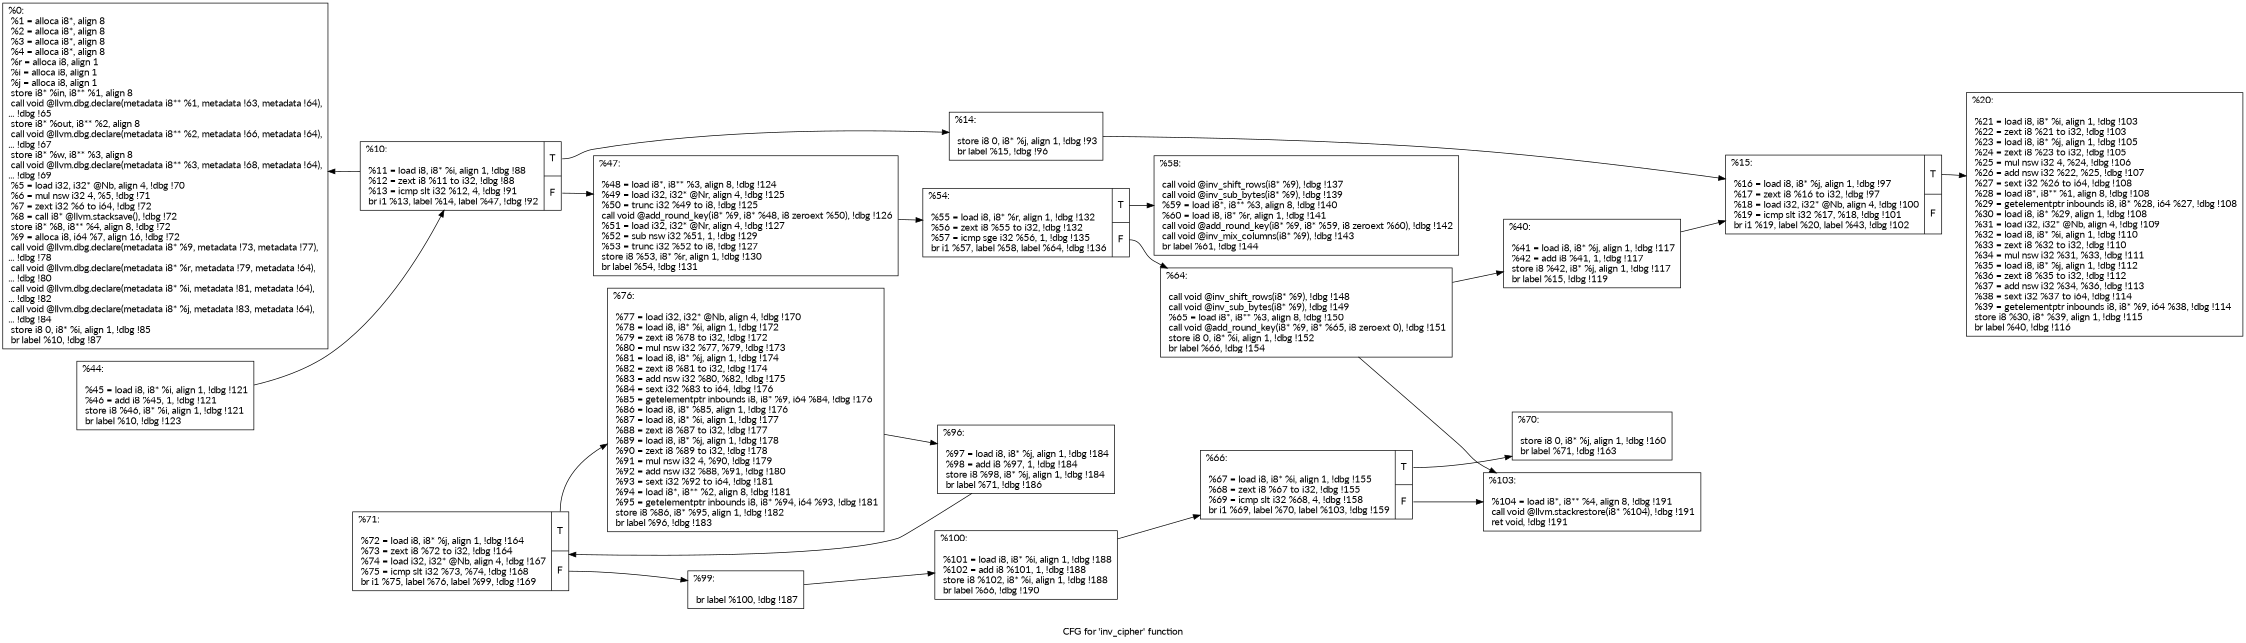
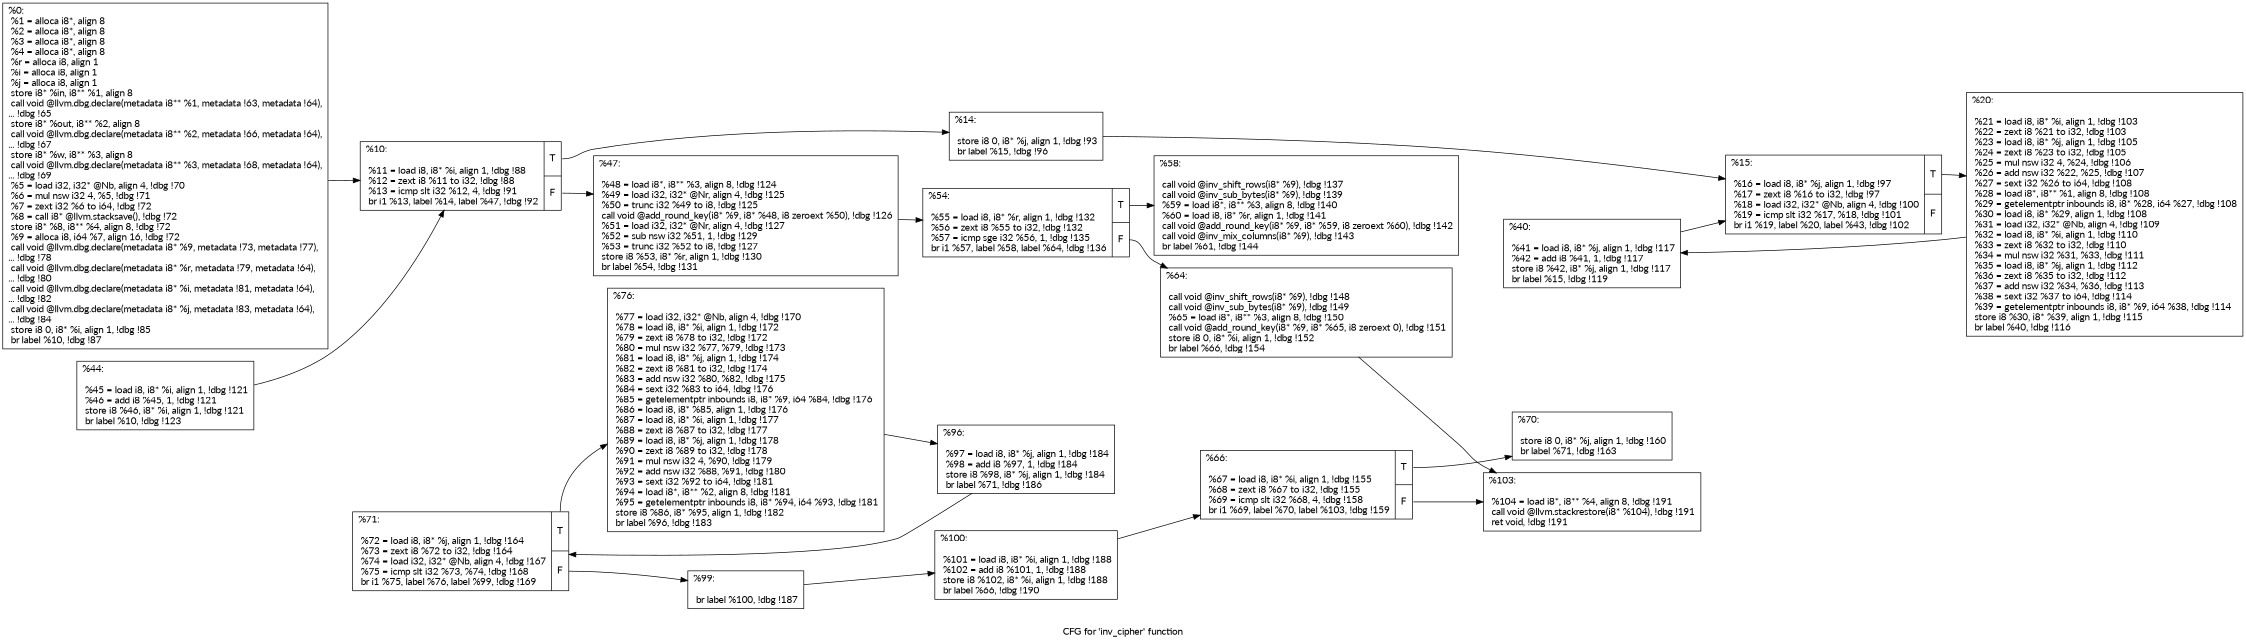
(348, 171) -> (341, 181)
(1475, 278) -> (1827, 248)
